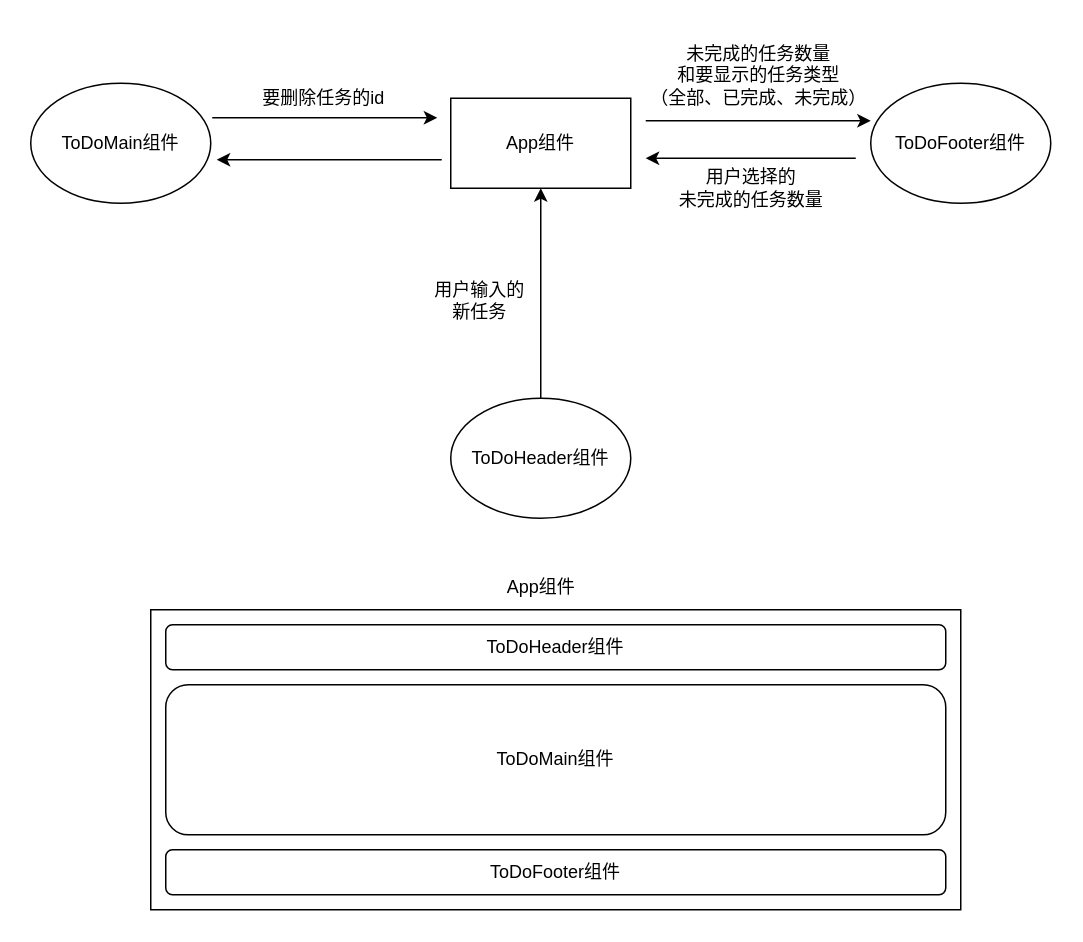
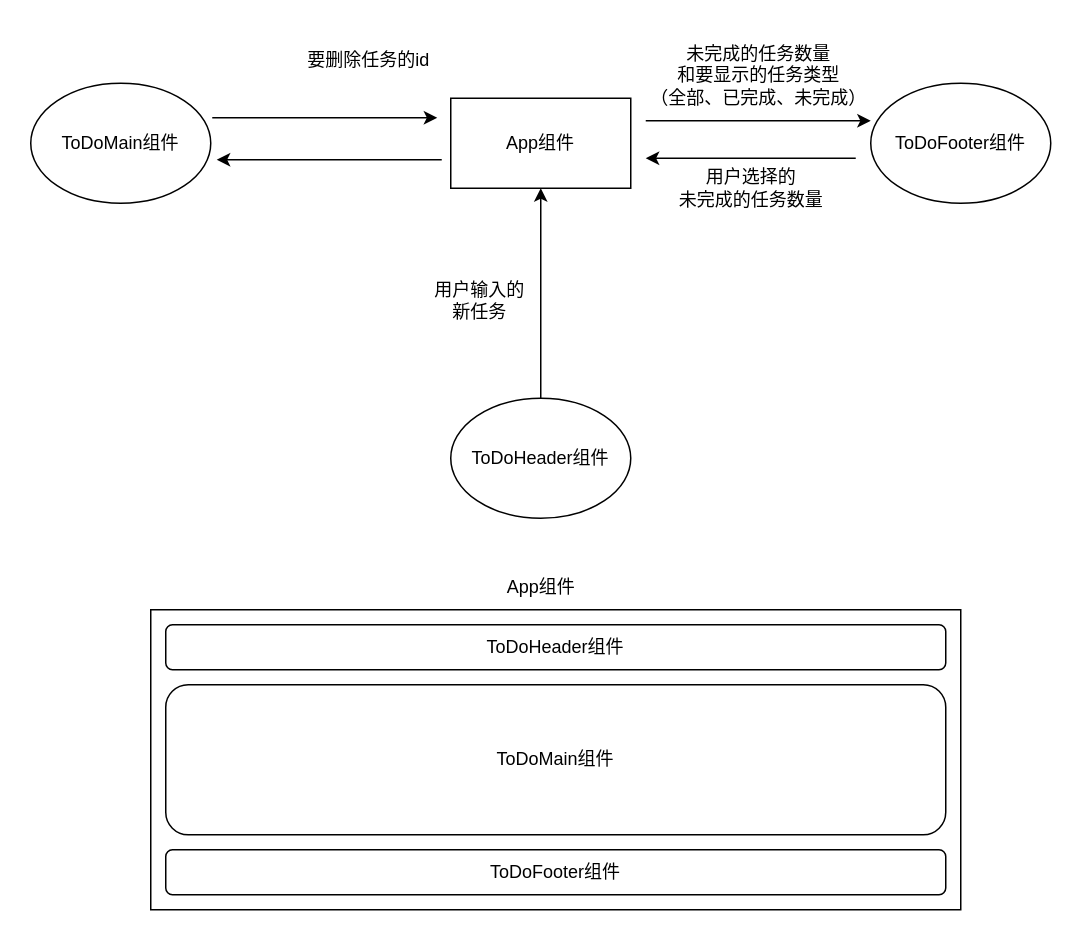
(323, 98) -> (368, 61)
